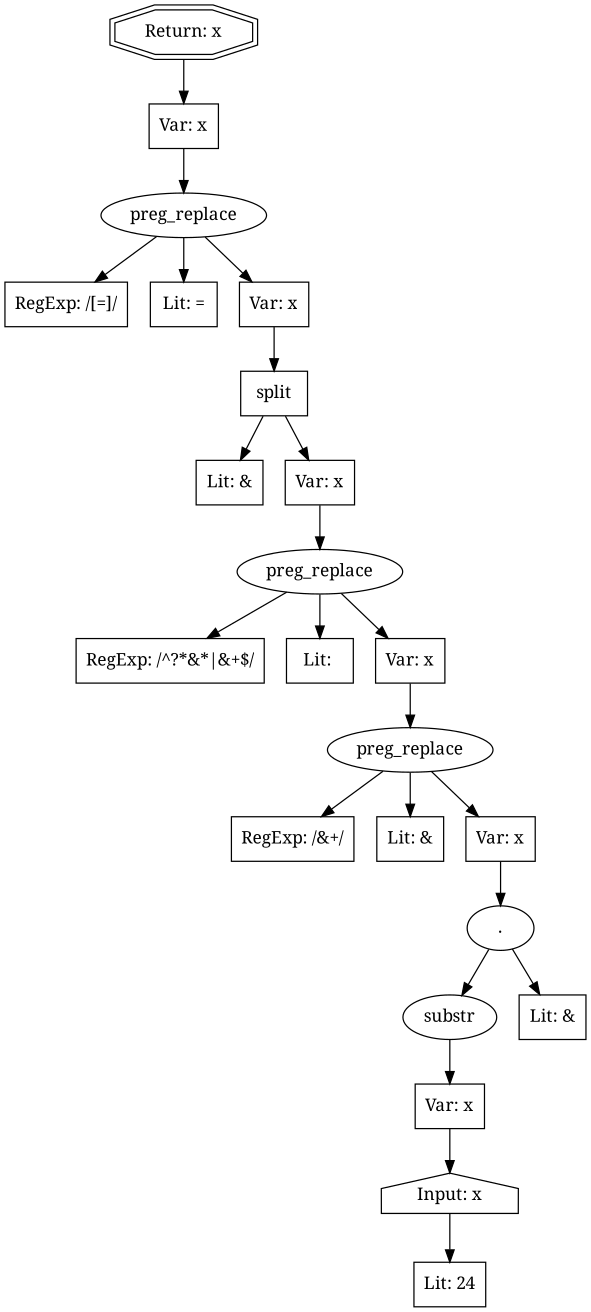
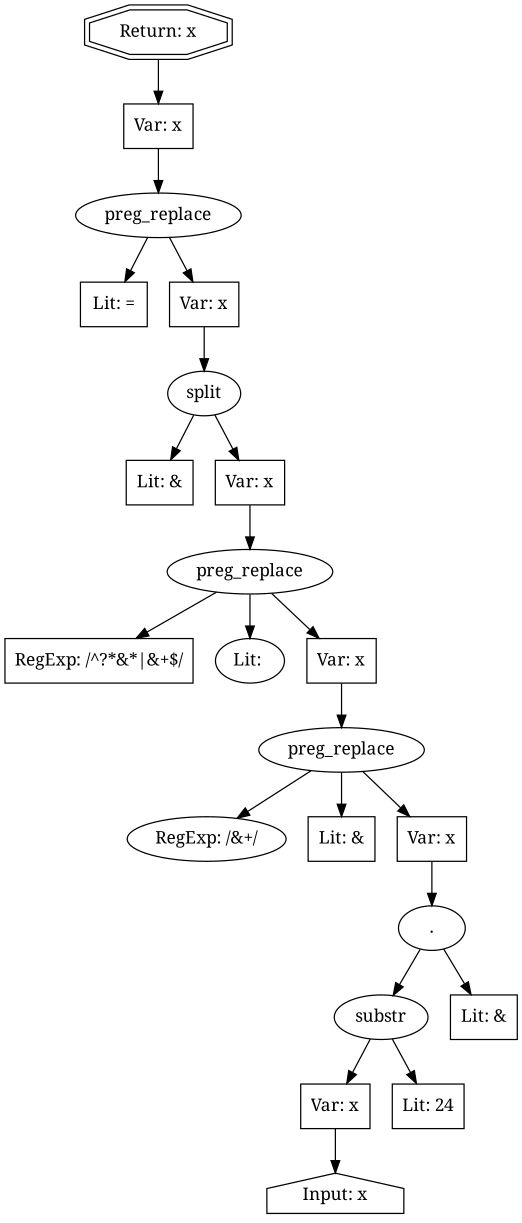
(66, 304) -> none
(274, 394) -> (204, 394)
(320, 661) -> (250, 661)
(293, 839) -> (207, 839)
(450, 1232) -> (401, 1056)
